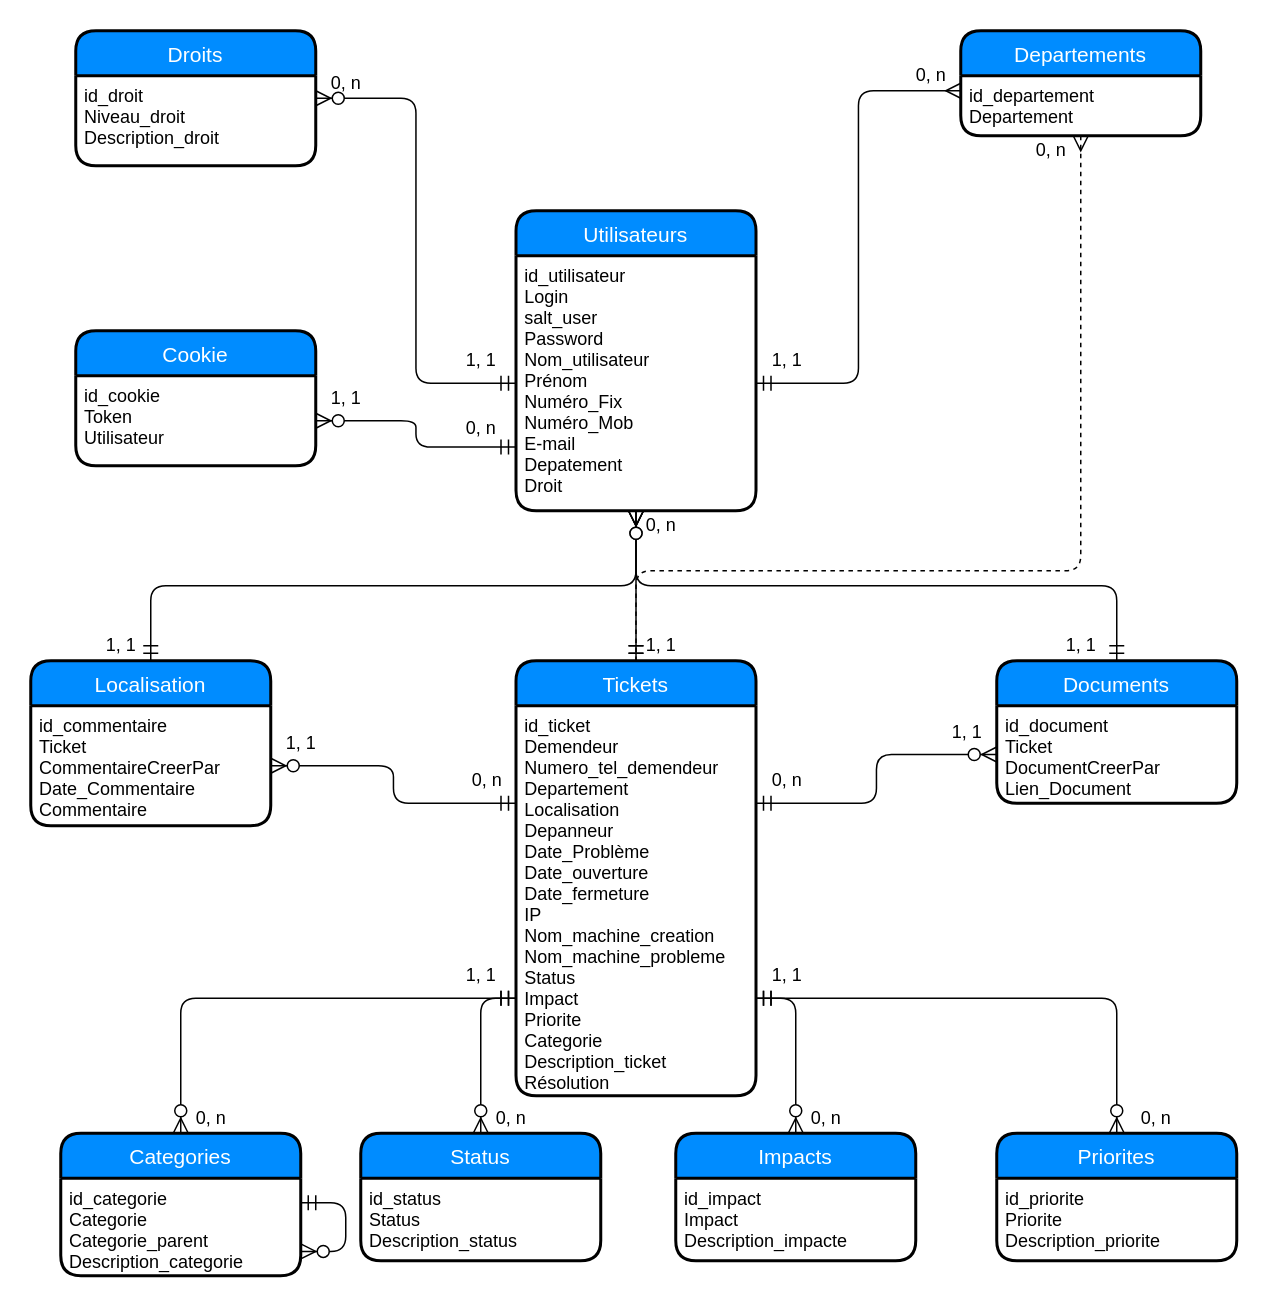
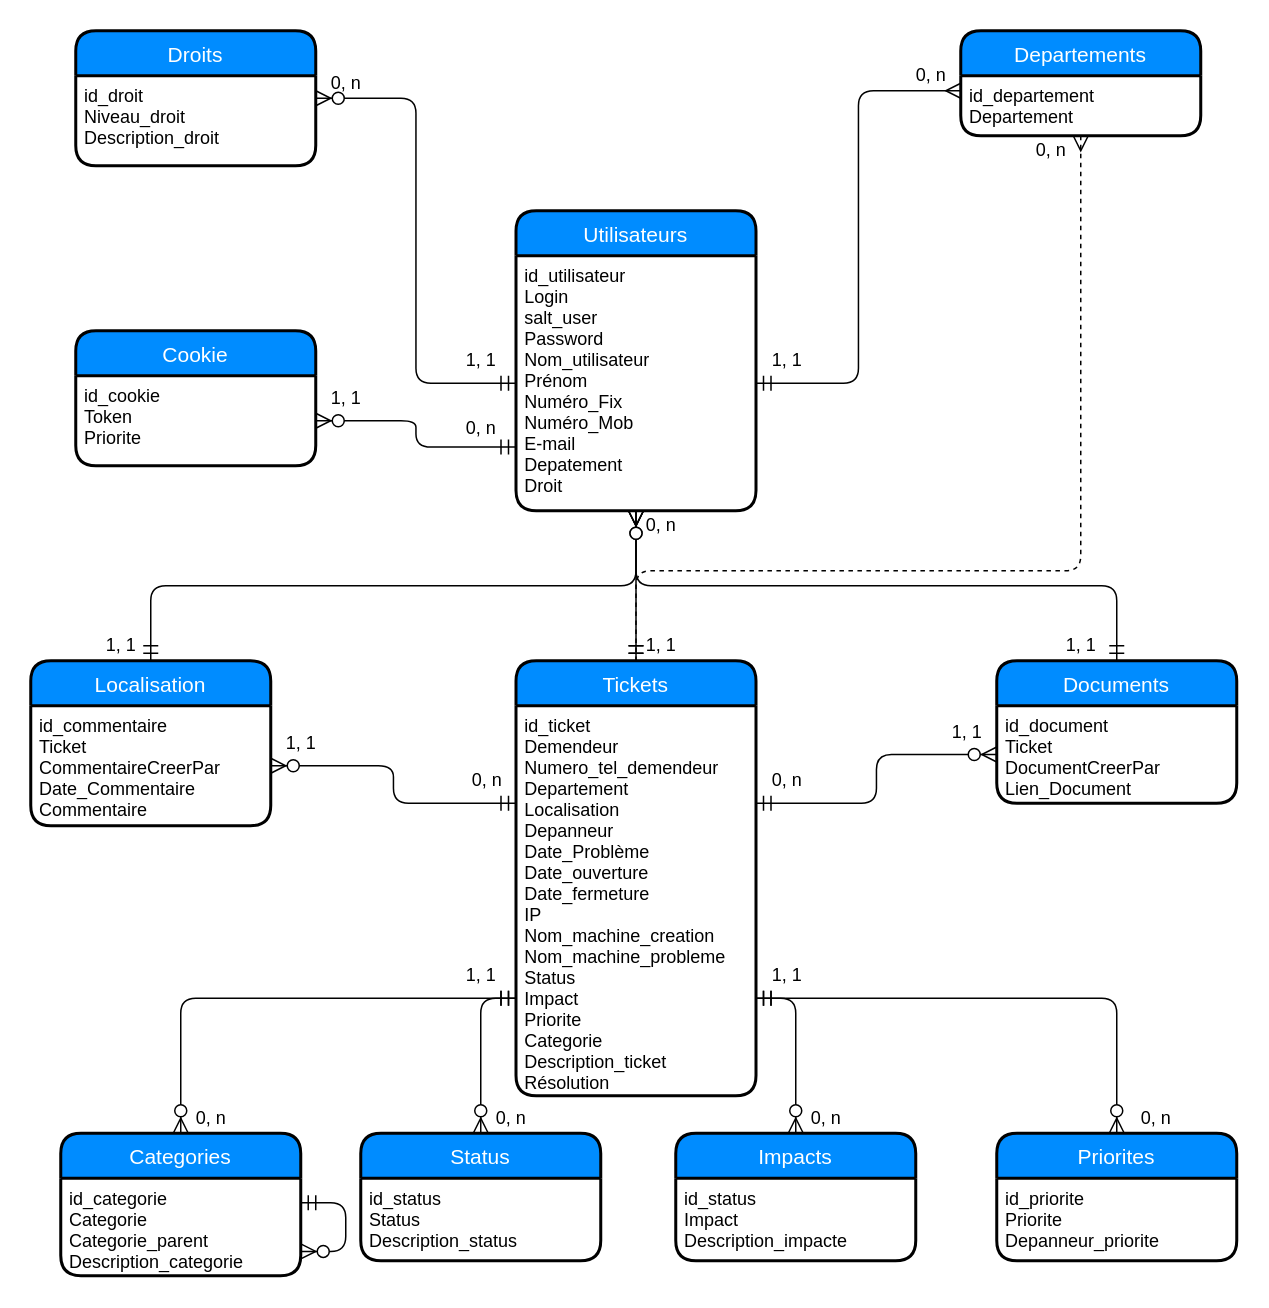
(125, 396) -> (125, 396)
(725, 1199) -> (727, 1199)
(1053, 1199) -> (1053, 1199)
